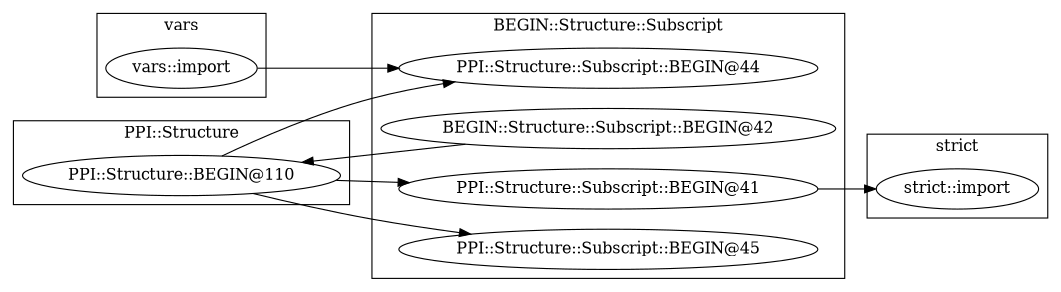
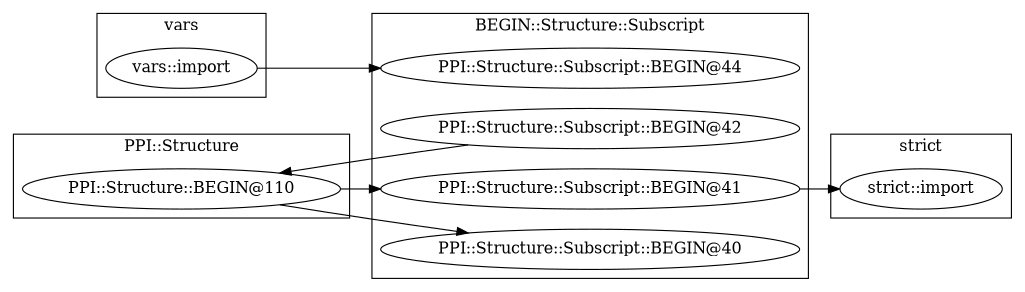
(330, 111) -> none
(608, 129) -> (590, 129)
(608, 249) -> (590, 249)
